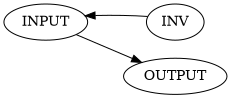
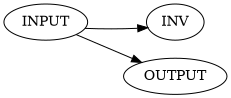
(122, 15) -> (111, 29)
